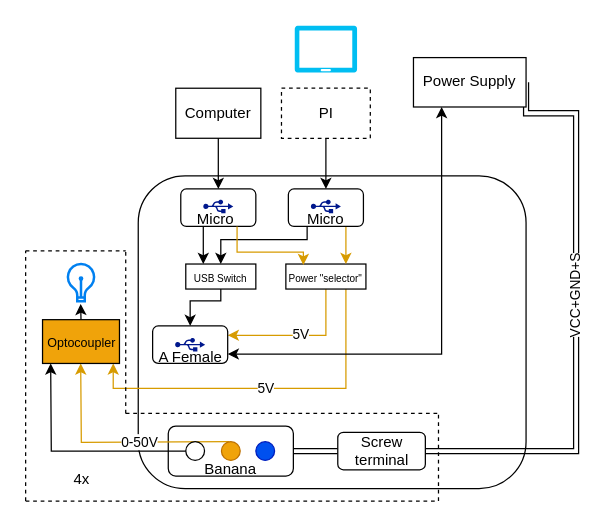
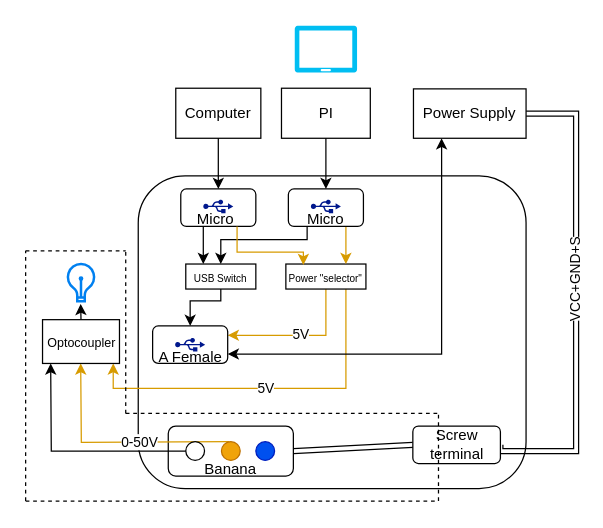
(469, 82) -> (469, 113)
(326, 113) -> (326, 113)
(81, 341) -> (81, 341)
(381, 451) -> (456, 444)
(82, 479) -> none
